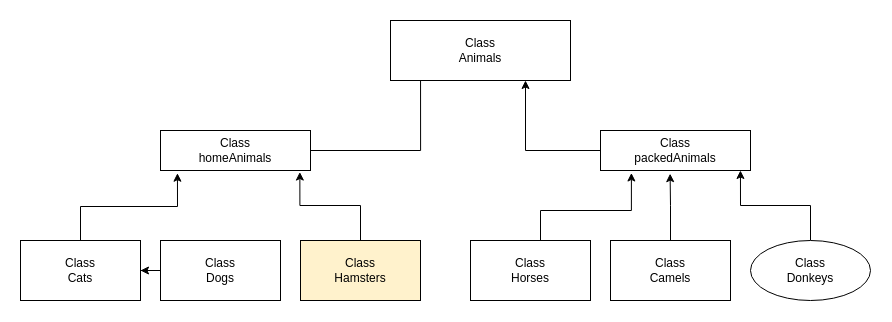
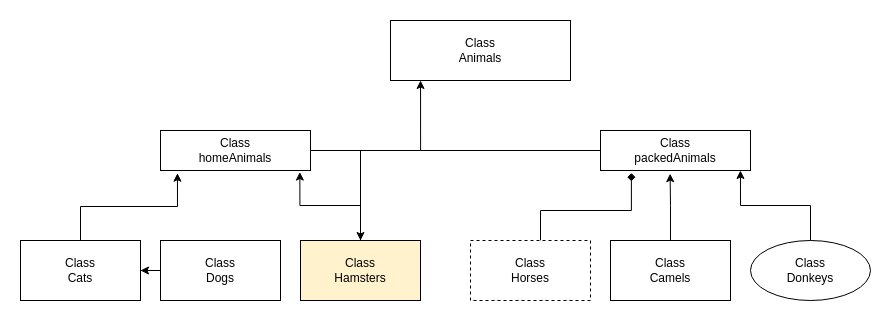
(421, 87) -> (421, 89)
(526, 119) -> (475, 151)
(631, 181) -> (631, 182)
(531, 271) -> (531, 271)
